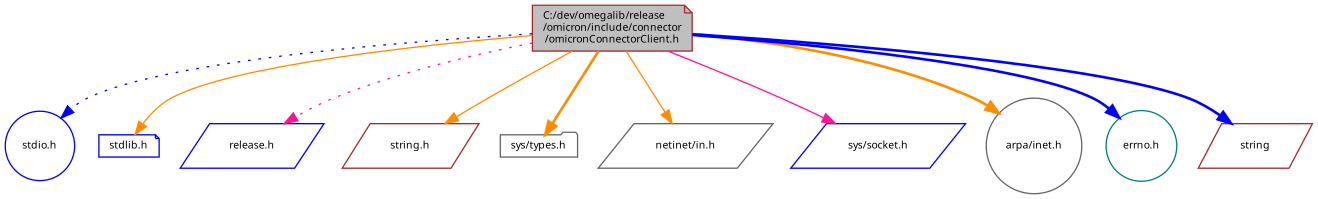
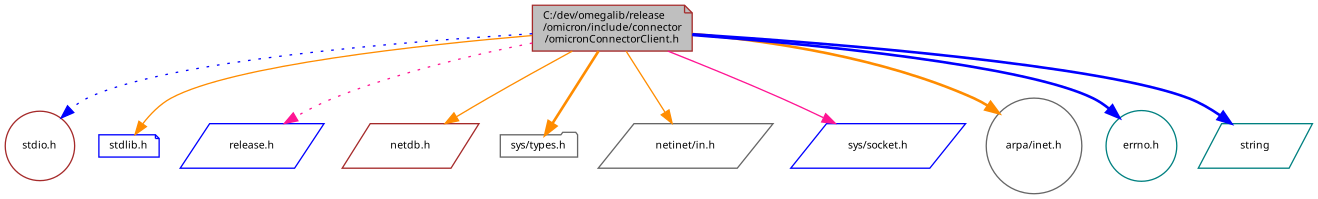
(40, 146) -> (40, 146)
(411, 146) -> (411, 146)
(1255, 146) -> (1255, 146)
